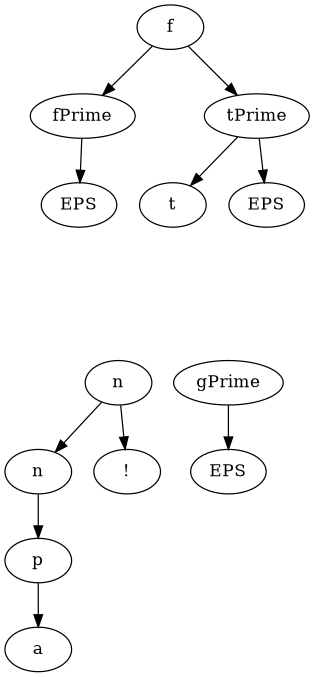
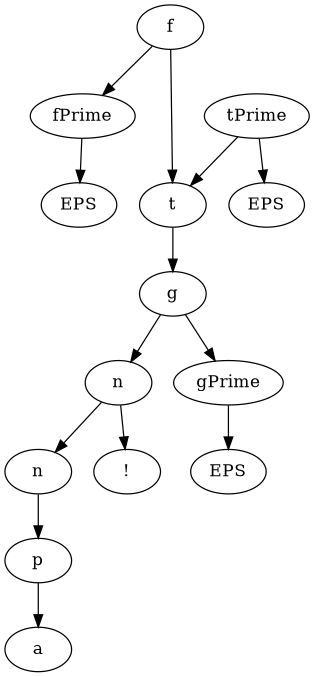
(208, 66) -> (172, 110)
none -> (173, 294)
